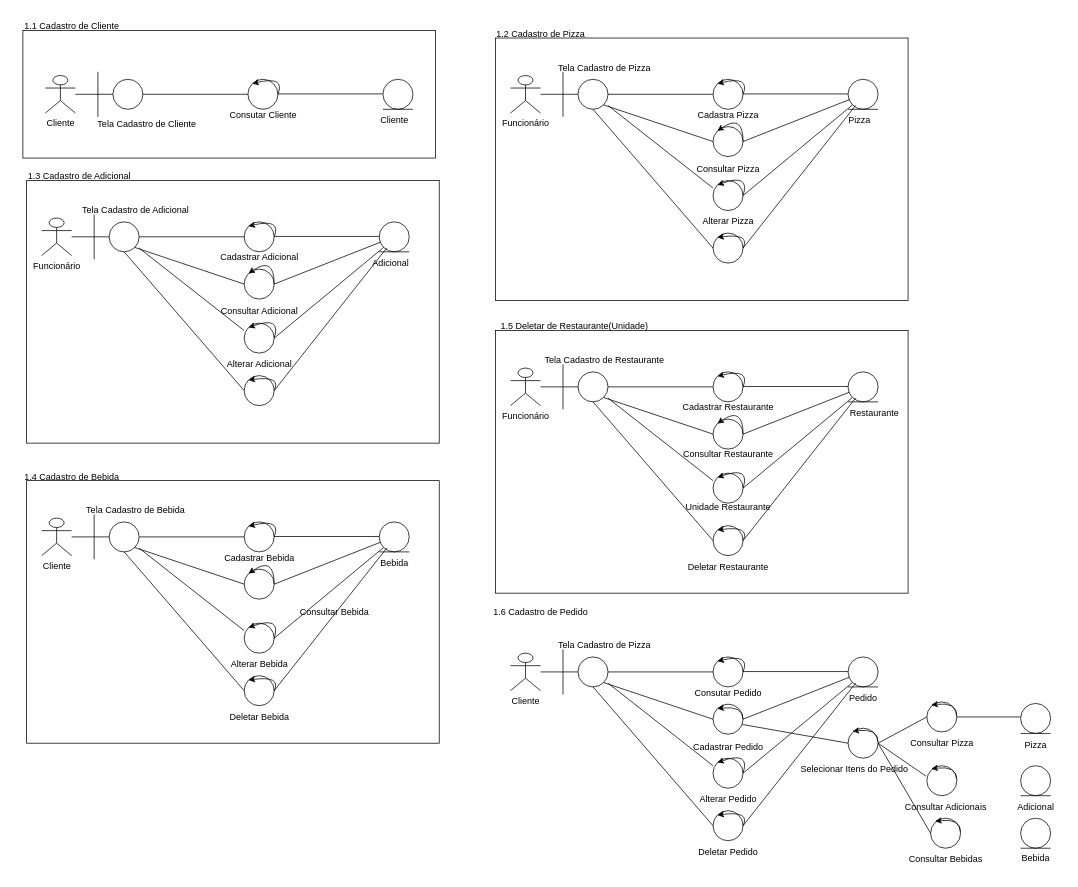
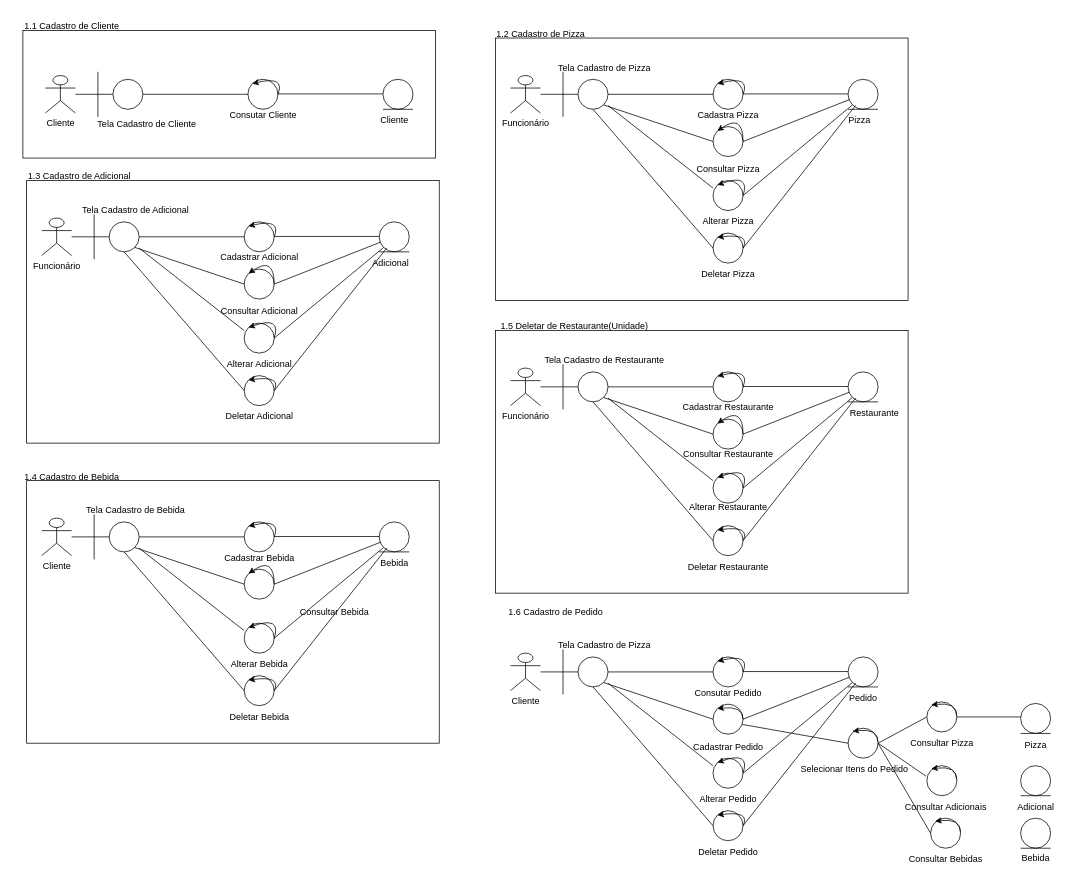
none -> (728, 274)
none -> (259, 417)
(728, 507) -> (728, 507)
(540, 612) -> (555, 612)
